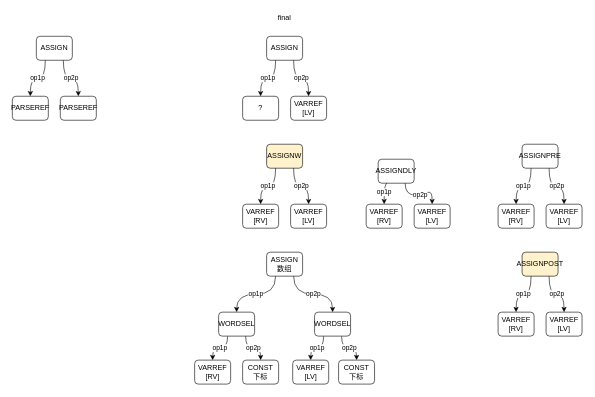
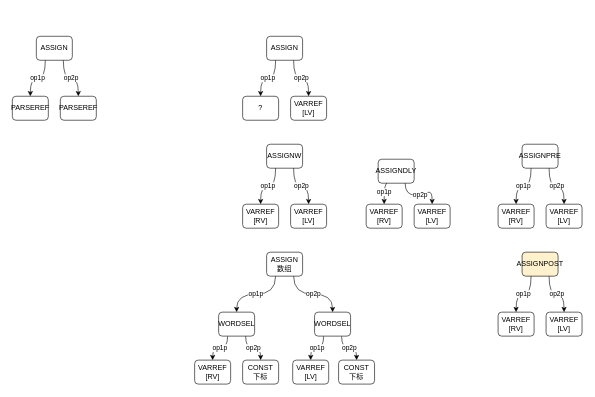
(285, 18) -> none
(285, 156) -> (285, 156)
